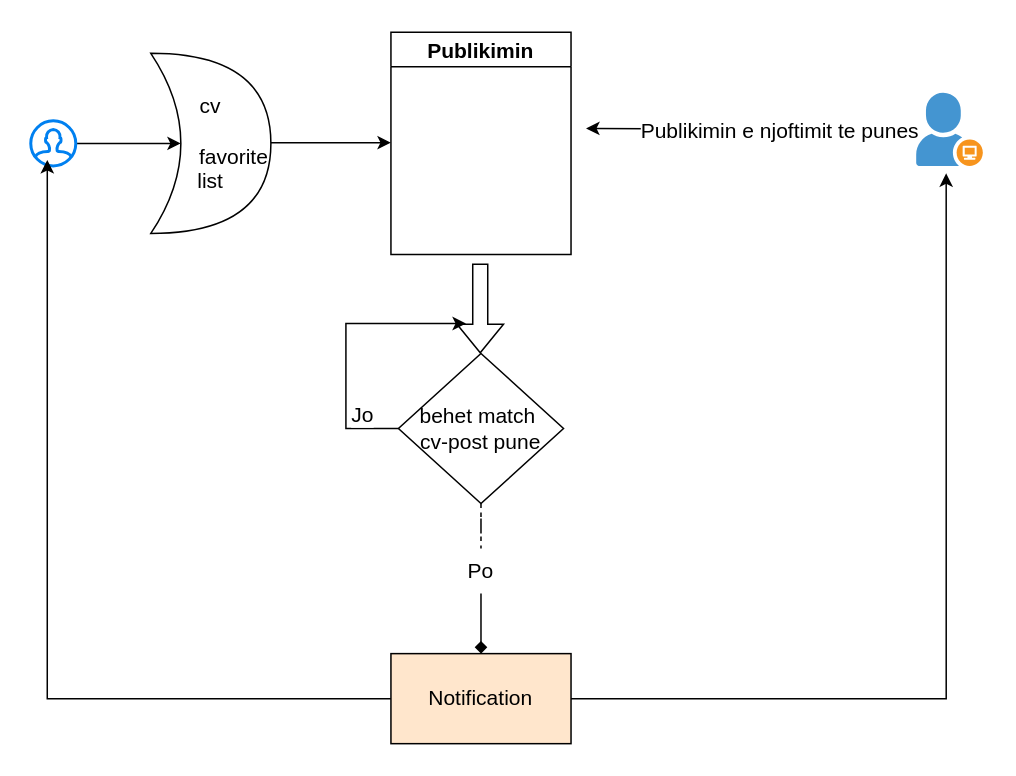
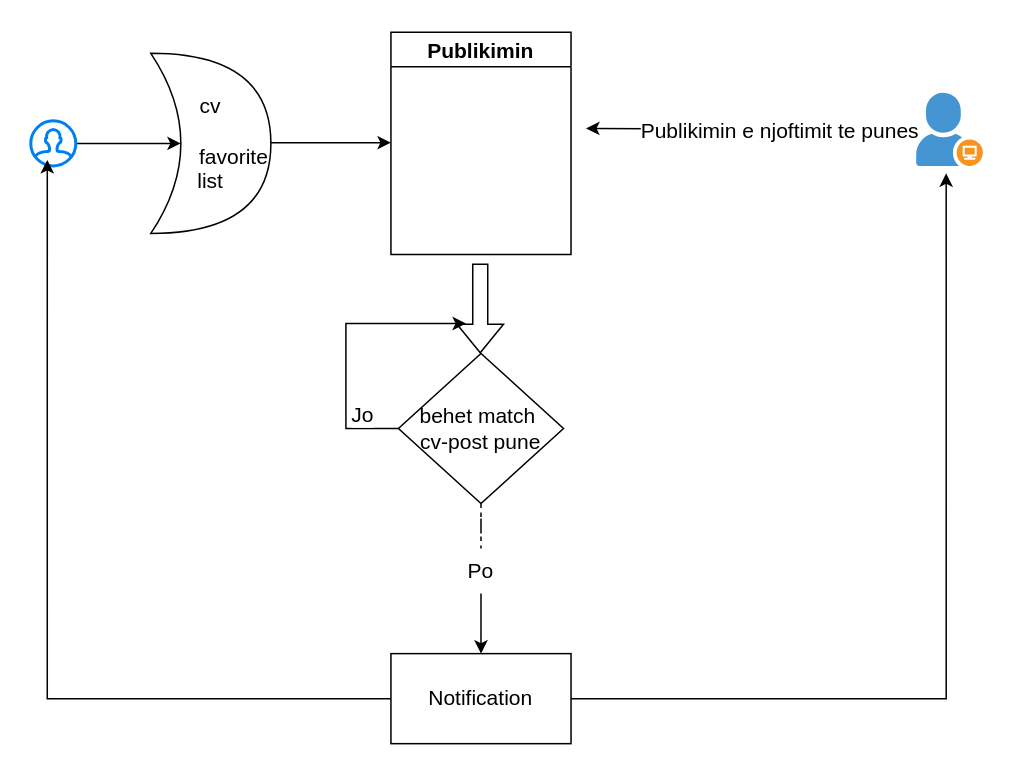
(481, 641) -> (481, 642)
(481, 698) -> (481, 698)
